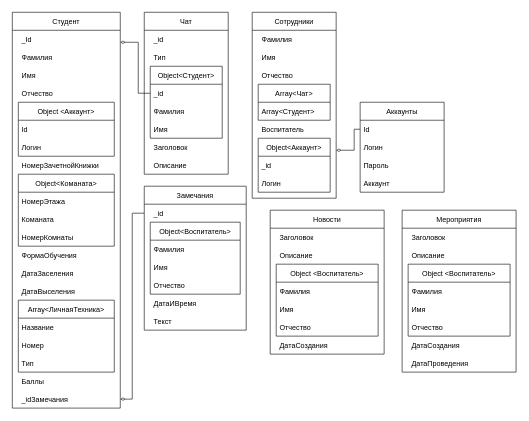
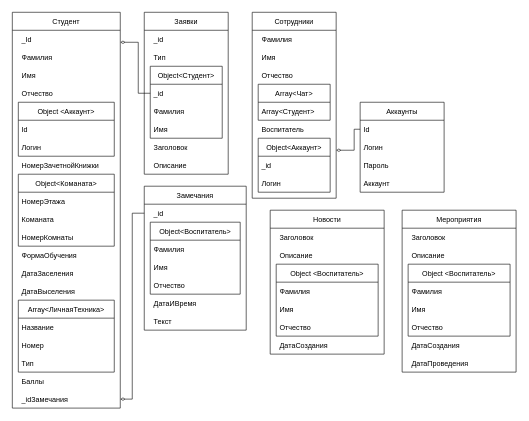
(186, 22) -> (186, 22)
